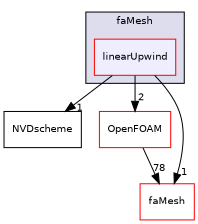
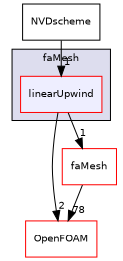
(93, 90) -> (61, 55)
(149, 161) -> (77, 198)
